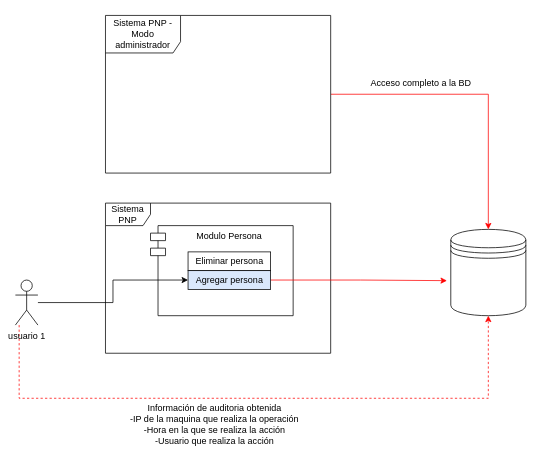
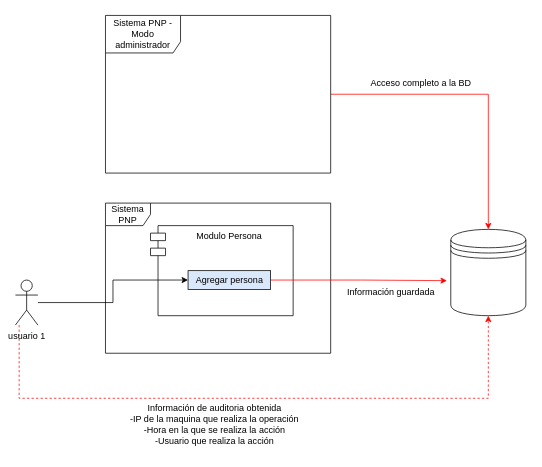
(229, 261) -> none
none -> (390, 292)
